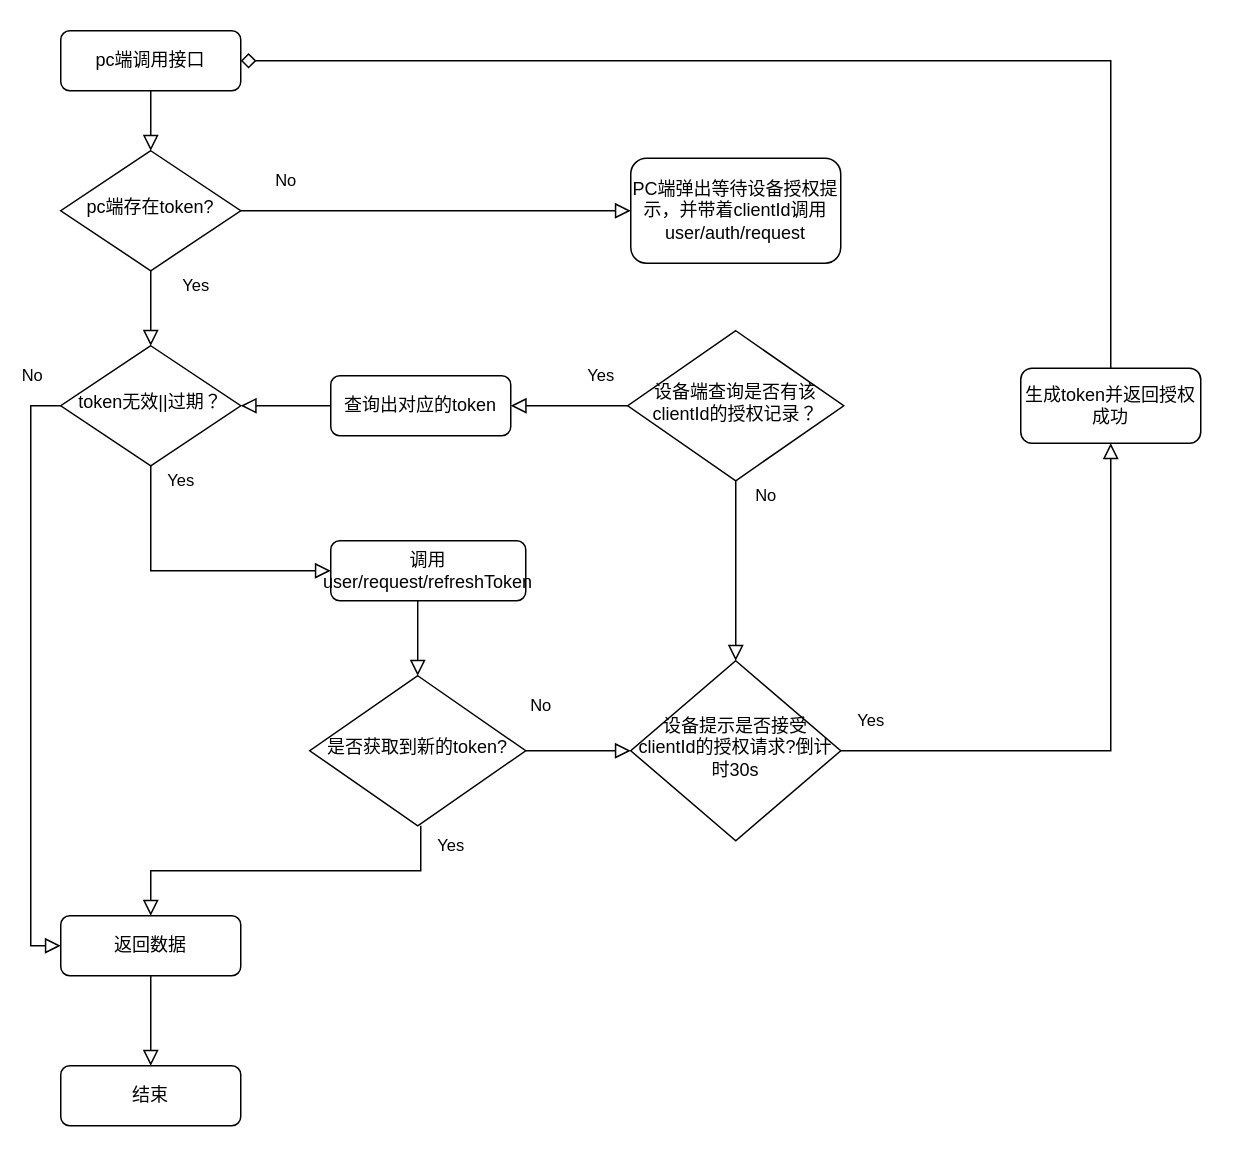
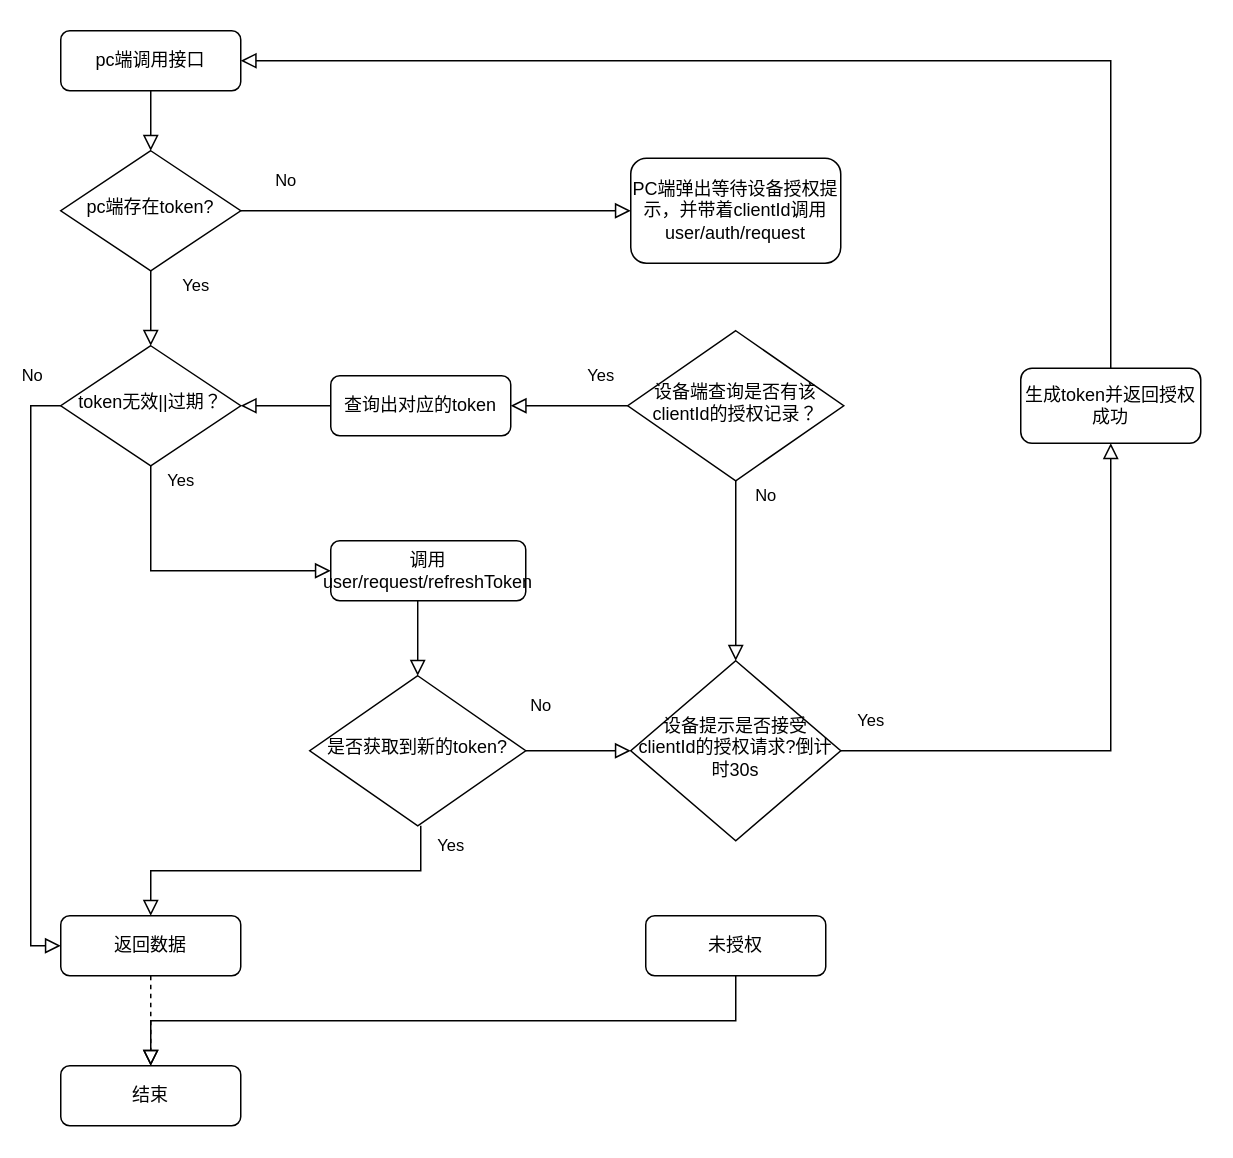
(257, 61) -> (257, 61)
none -> (736, 946)
(151, 997) -> (151, 997)
none -> (467, 1021)
